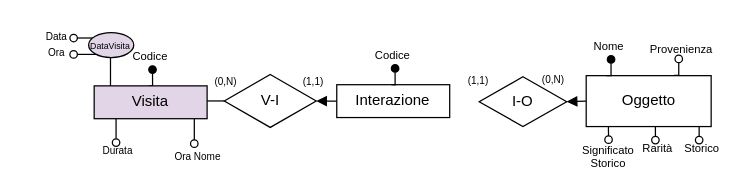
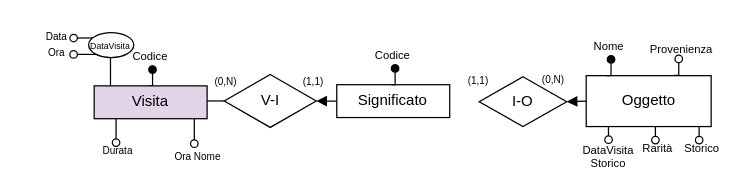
(111, 45) -> (111, 45)
(393, 101) -> (393, 101)
(609, 157) -> (609, 157)
